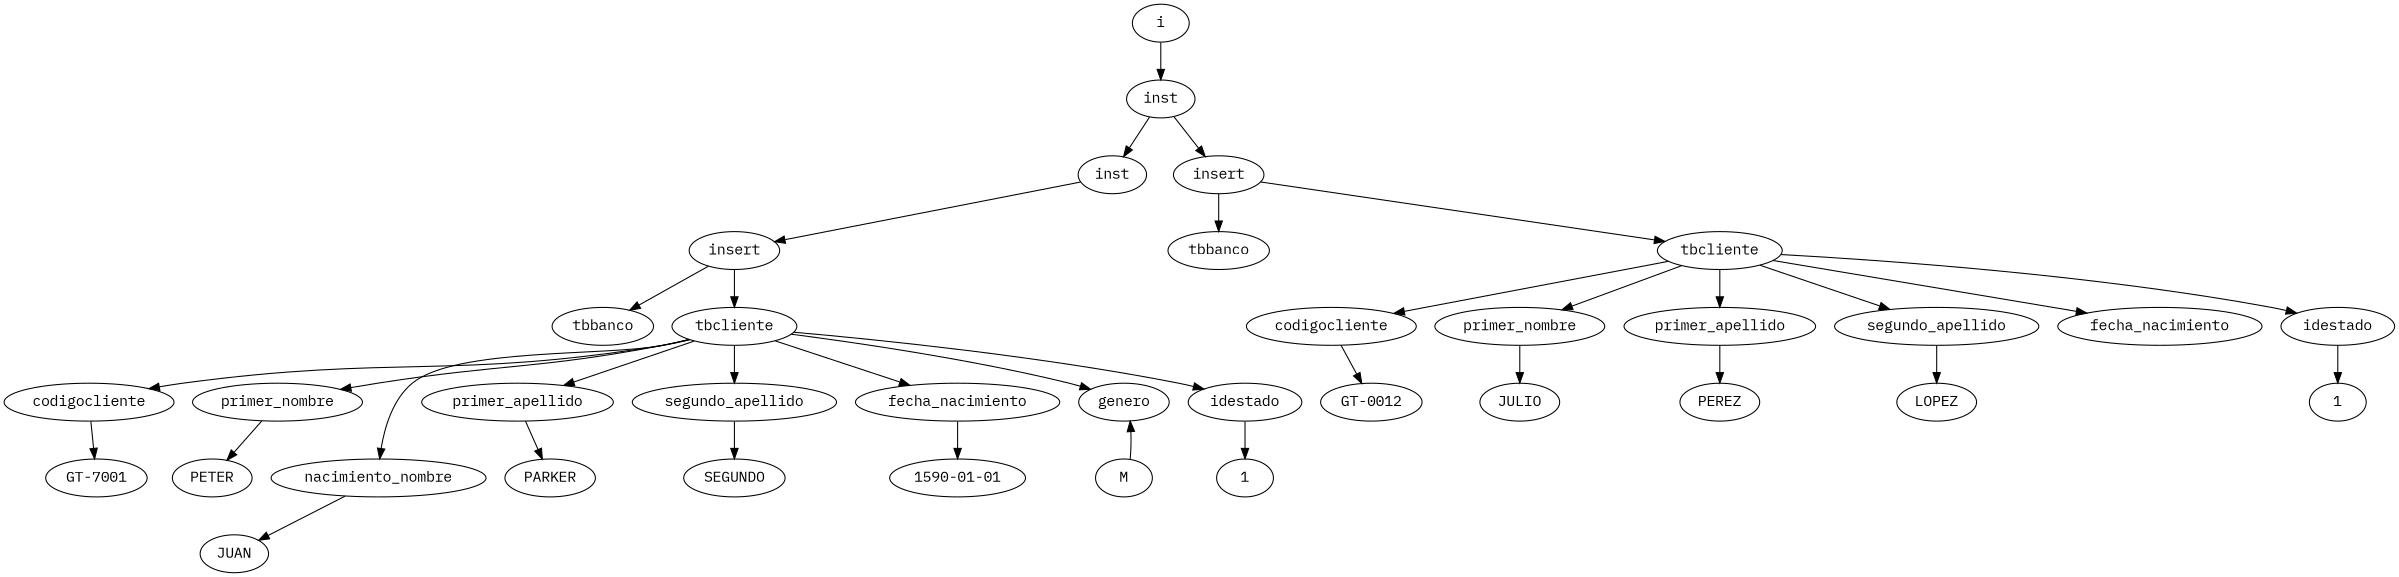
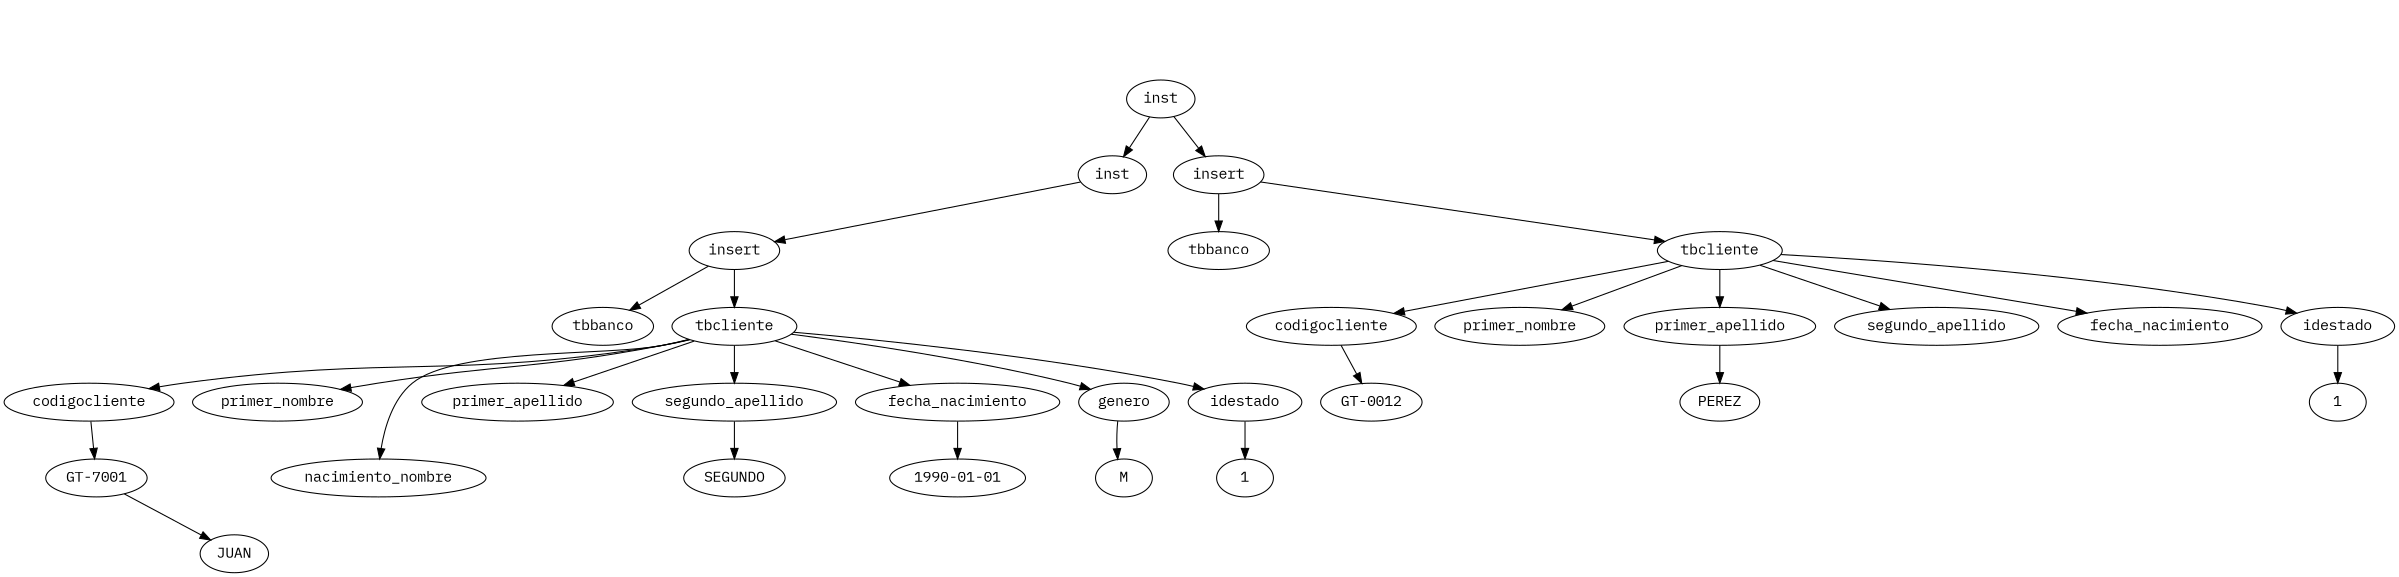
(1161, 23) -> none
(1520, 402) -> none
(1937, 402) -> none
(1131, 446) -> (1117, 435)
(212, 478) -> none
(550, 478) -> none
(958, 478) -> (958, 478)
(307, 516) -> (163, 514)
